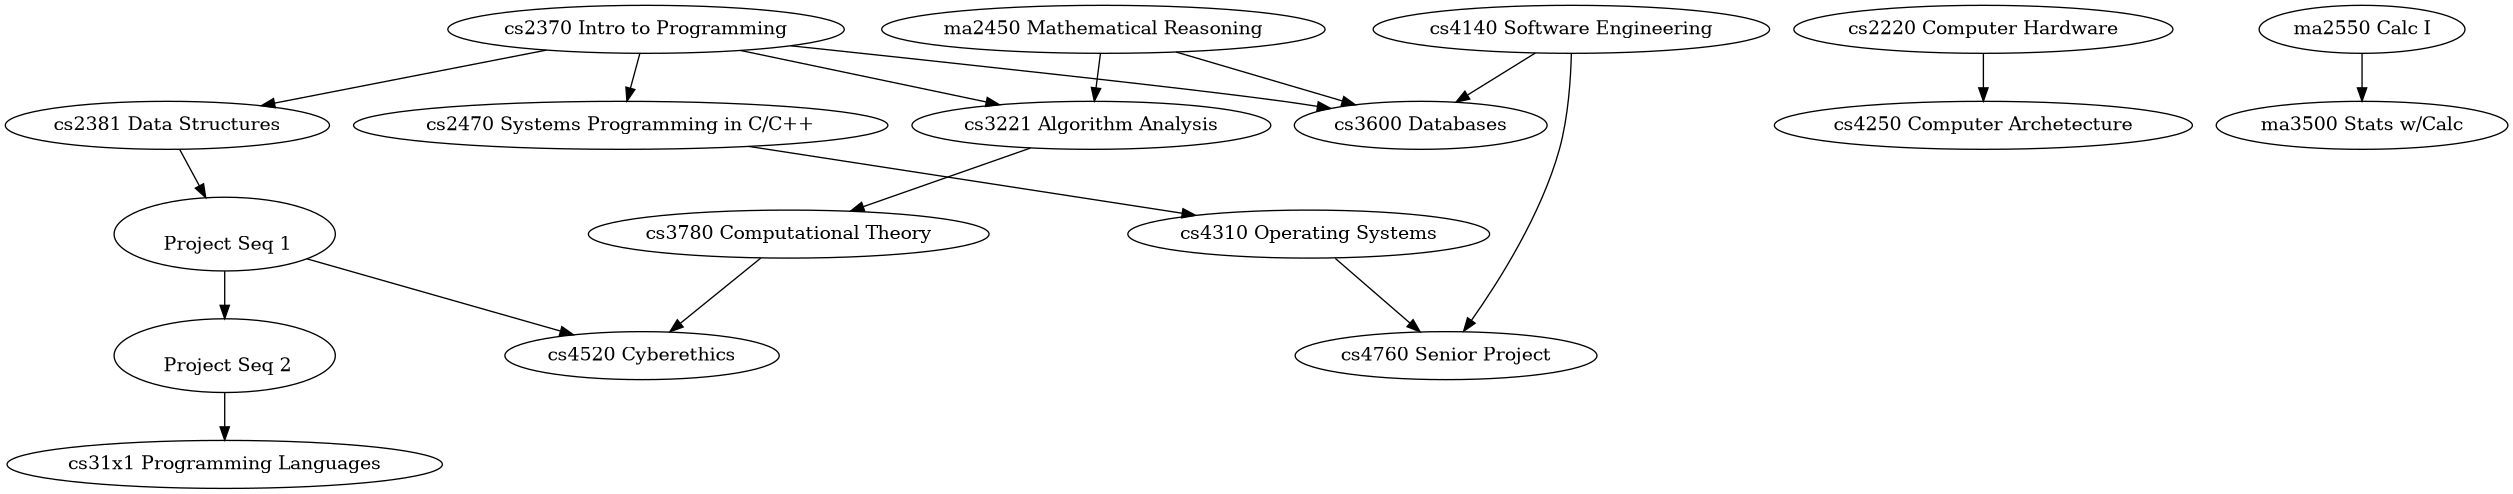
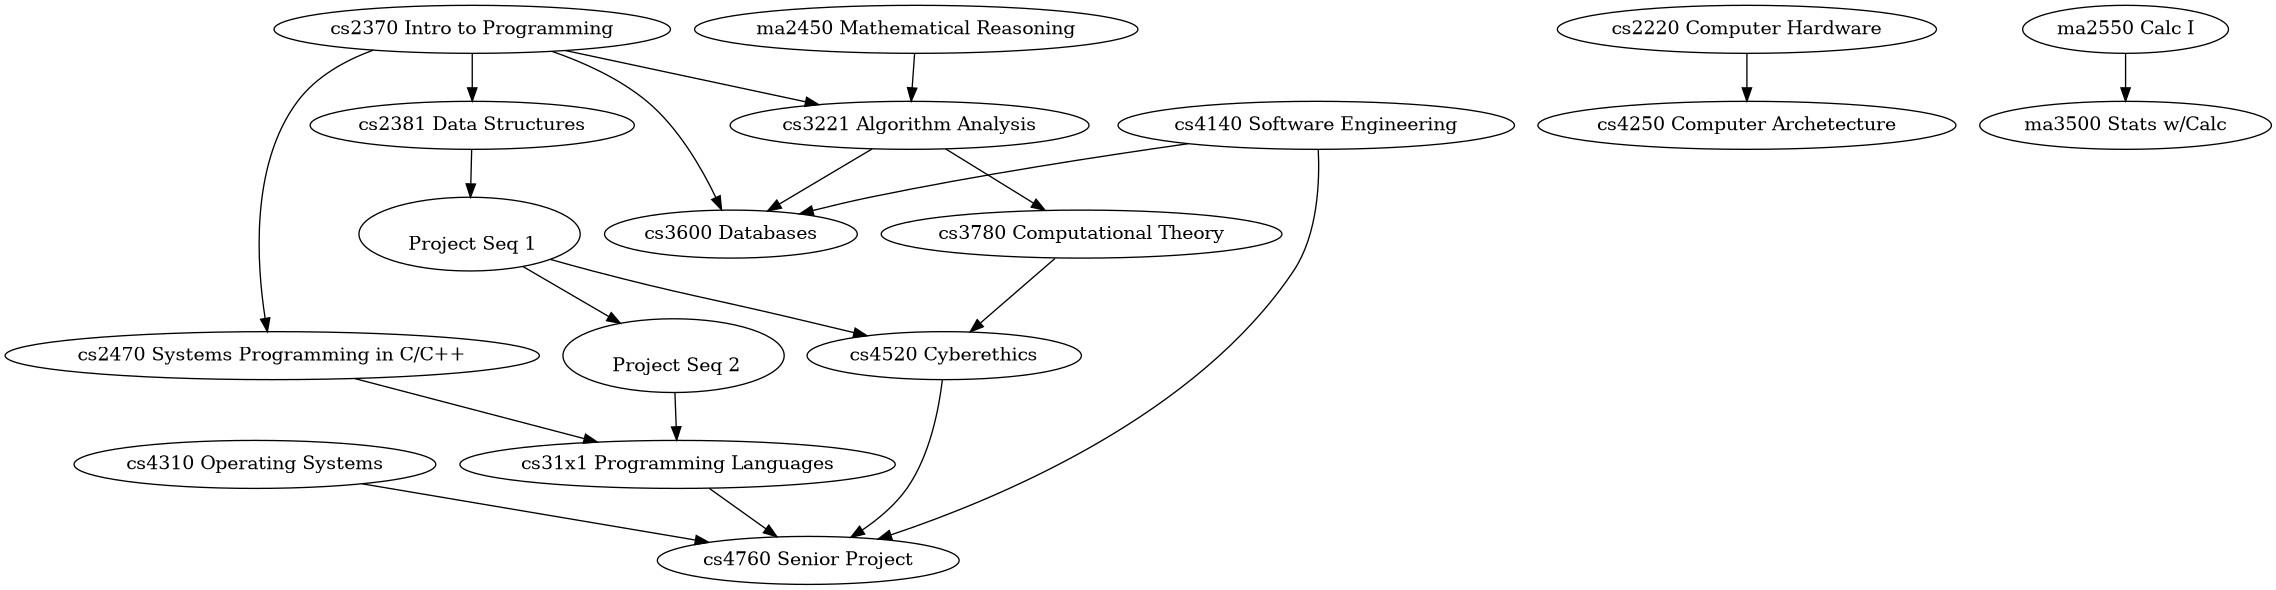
(1259, 76) -> (826, 176)
(966, 180) -> (469, 409)
none -> (920, 465)
none -> (738, 509)
